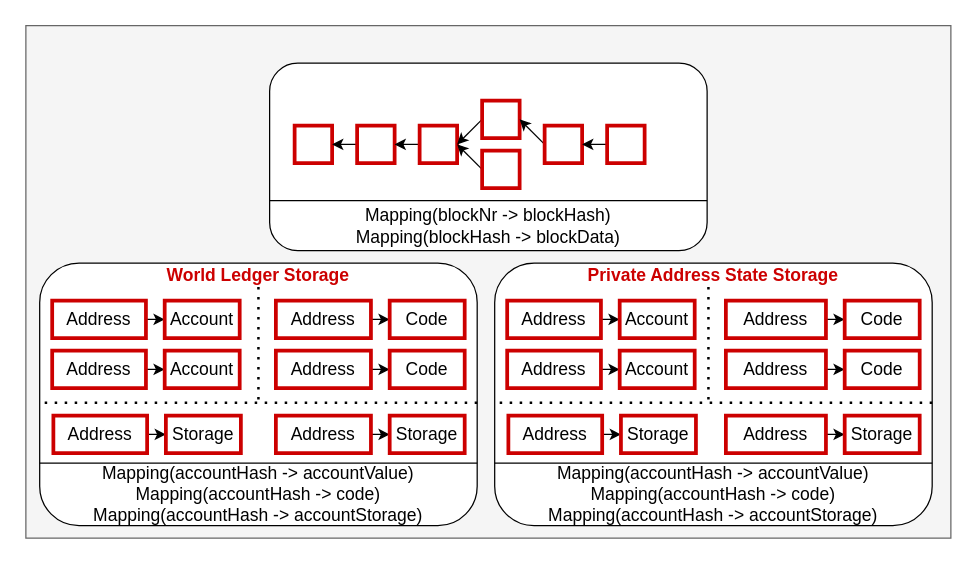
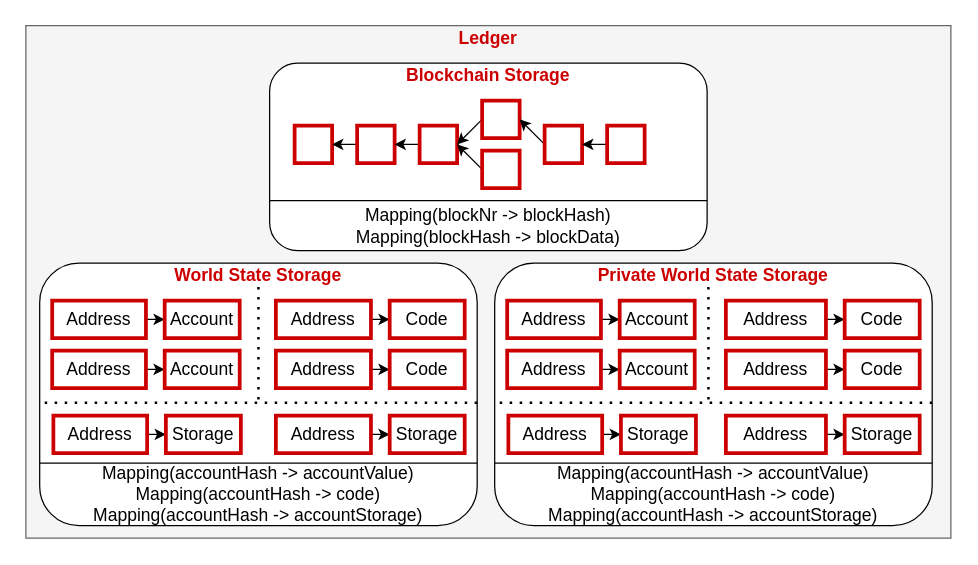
none -> (488, 38)
none -> (488, 76)
(258, 276) -> (258, 276)
(713, 276) -> (713, 276)
